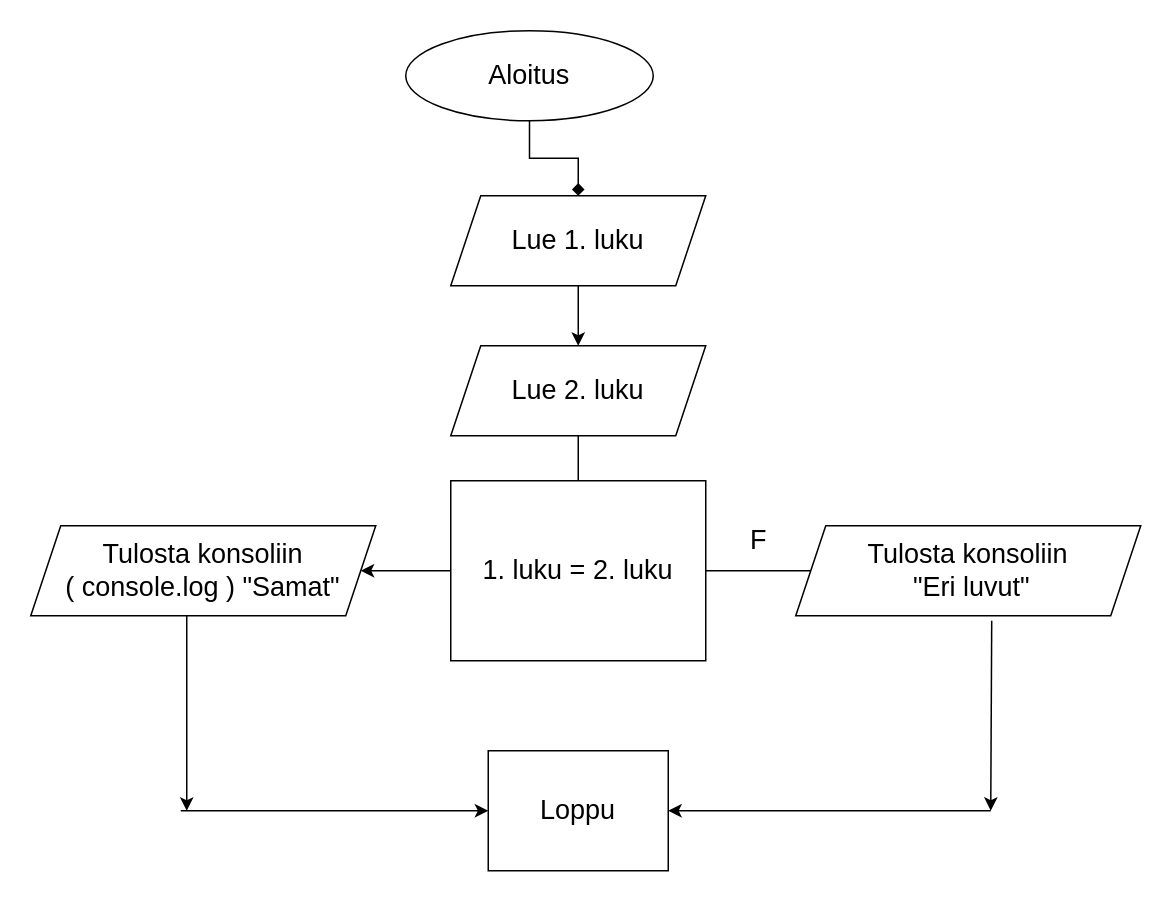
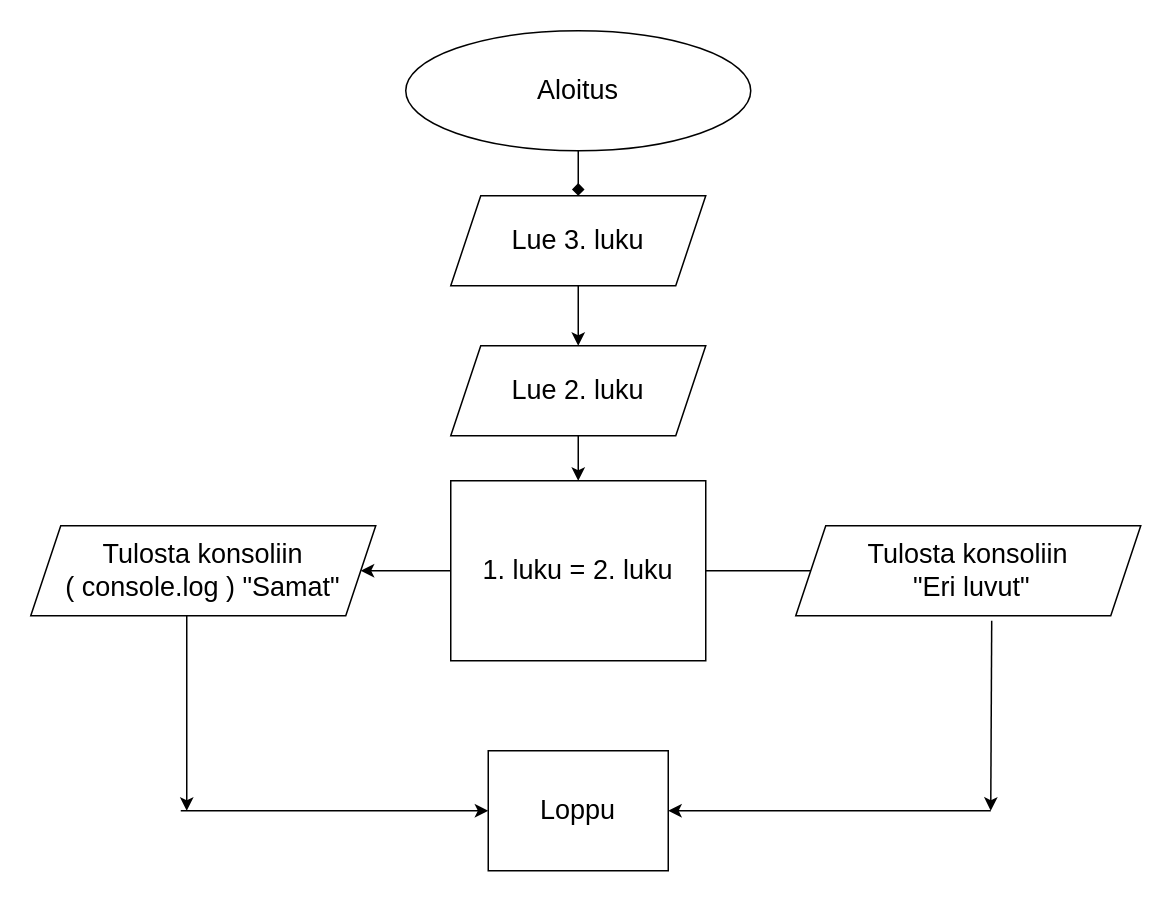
(530, 76) -> (578, 91)
(578, 241) -> (578, 241)
(578, 473) -> (578, 469)
(758, 541) -> none
